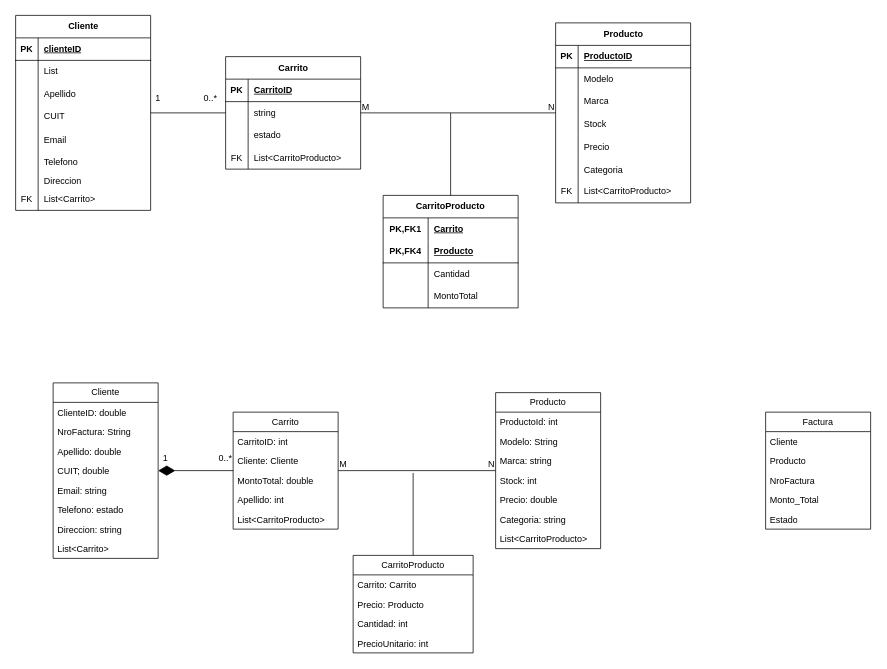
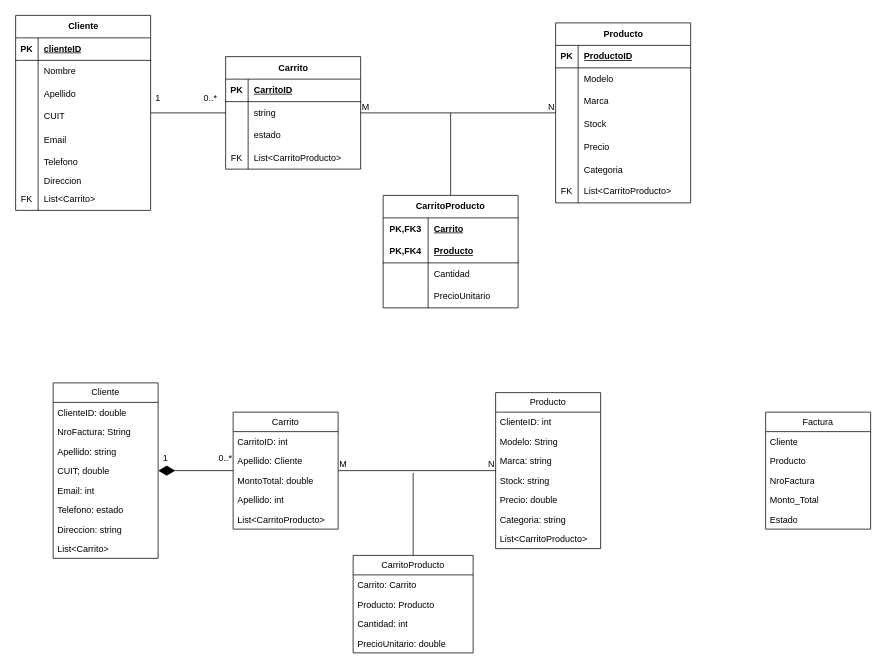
(53, 72) -> (59, 72)
(405, 229) -> (405, 229)
(458, 297) -> (466, 297)
(534, 423) -> (529, 423)
(91, 452) -> (91, 452)
(271, 462) -> (272, 462)
(522, 481) -> (529, 481)
(84, 491) -> (77, 491)
(394, 605) -> (400, 605)
(398, 644) -> (406, 644)
